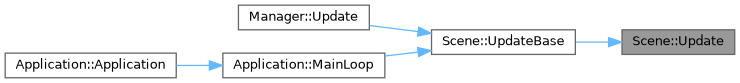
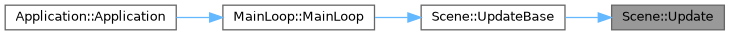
(304, 17) -> none
(304, 65) -> (299, 17)
